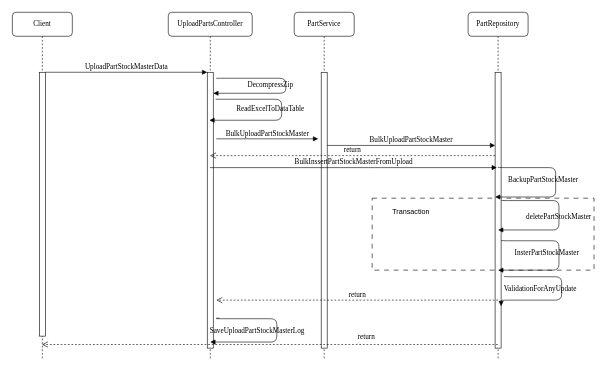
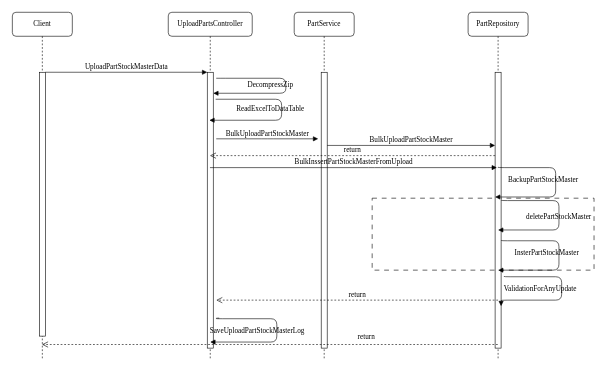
(411, 212) -> none
